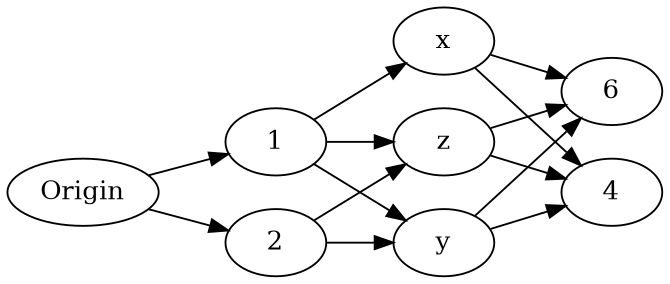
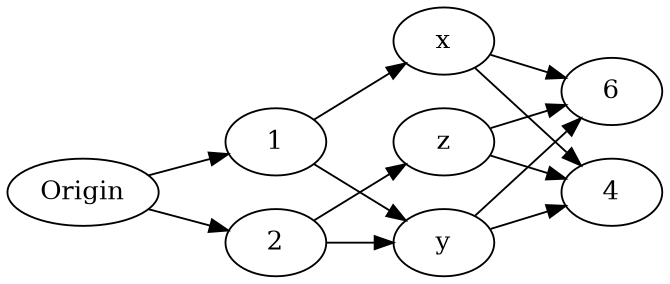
(351, 142) -> none
